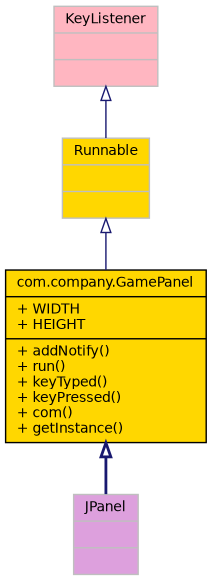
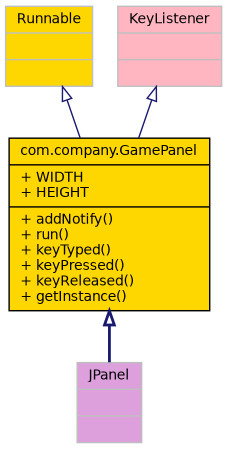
(106, 119) -> (145, 119)
(45, 413) -> (78, 281)
